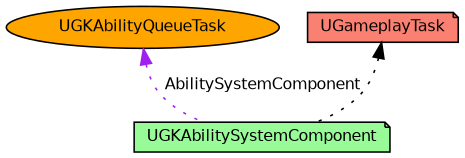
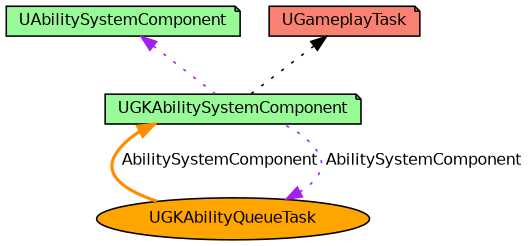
none -> (123, 21)
none -> (114, 173)
